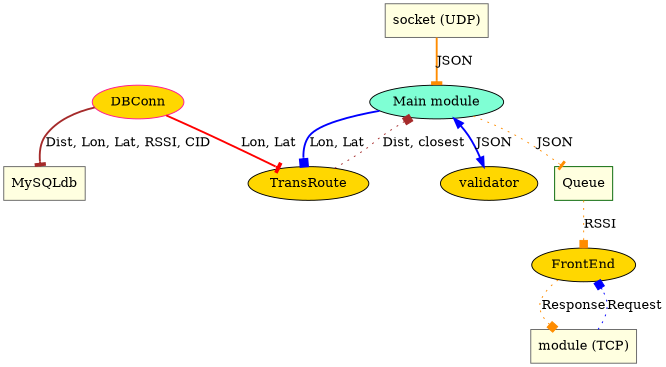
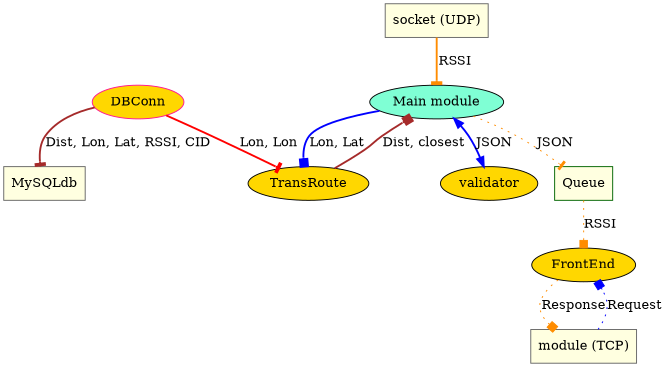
(455, 61) -> (455, 61)
(269, 143) -> (269, 143)
(369, 146) -> (369, 146)
